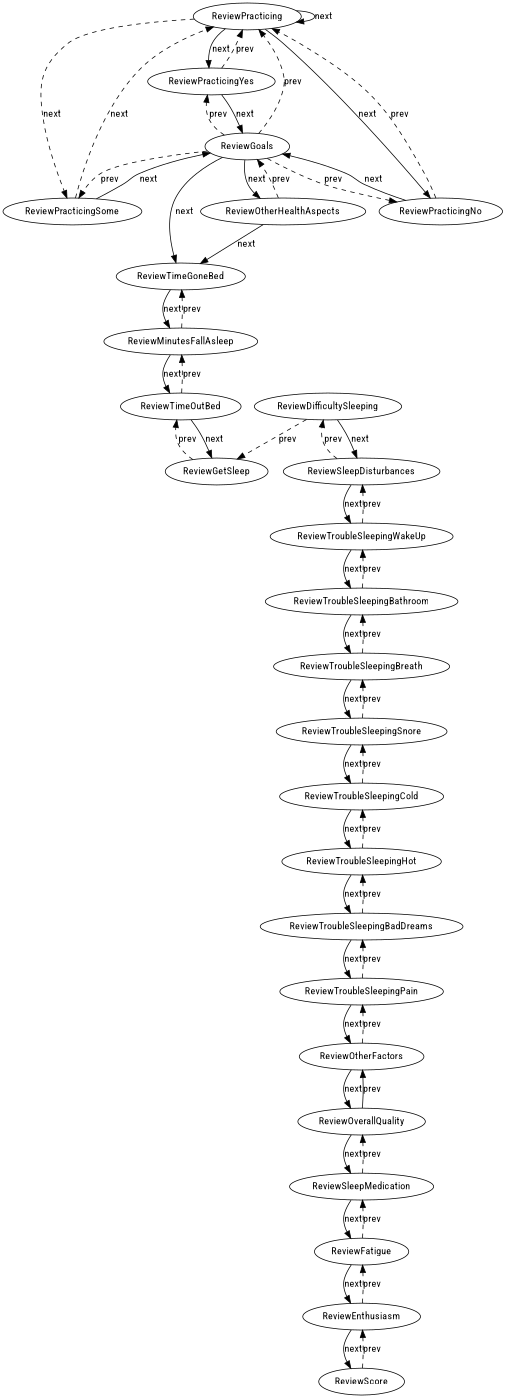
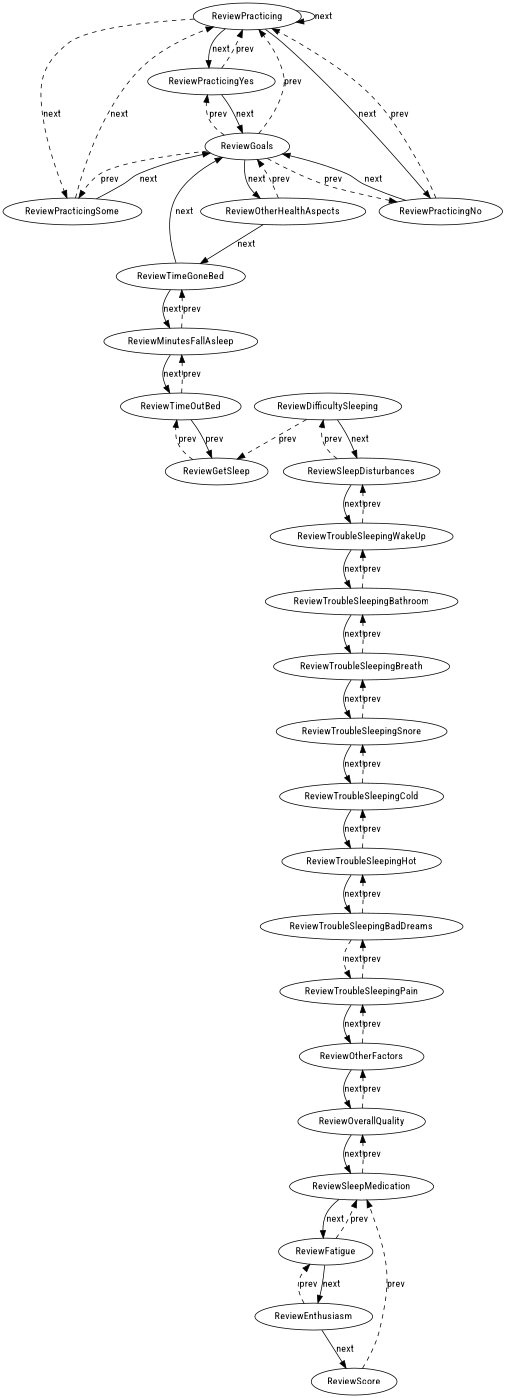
(177, 196) -> (174, 203)
(215, 439) -> (215, 439)
(344, 955) -> (344, 955)
(363, 1093) -> (363, 1093)
(363, 1353) -> (387, 1289)
